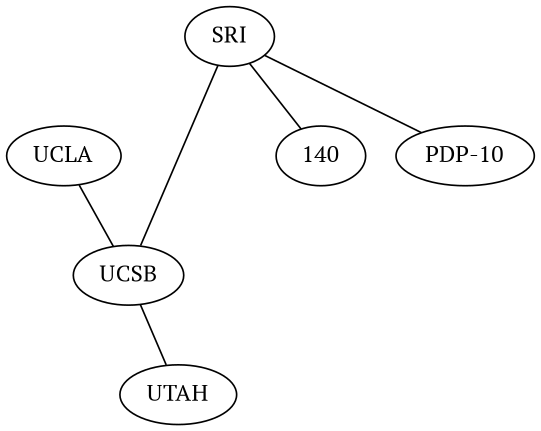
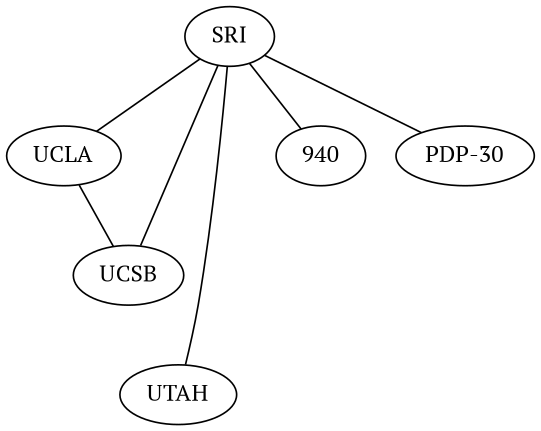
none -> (148, 95)
(321, 156) -> (321, 156)
(465, 156) -> (465, 156)
(153, 335) -> (211, 216)
